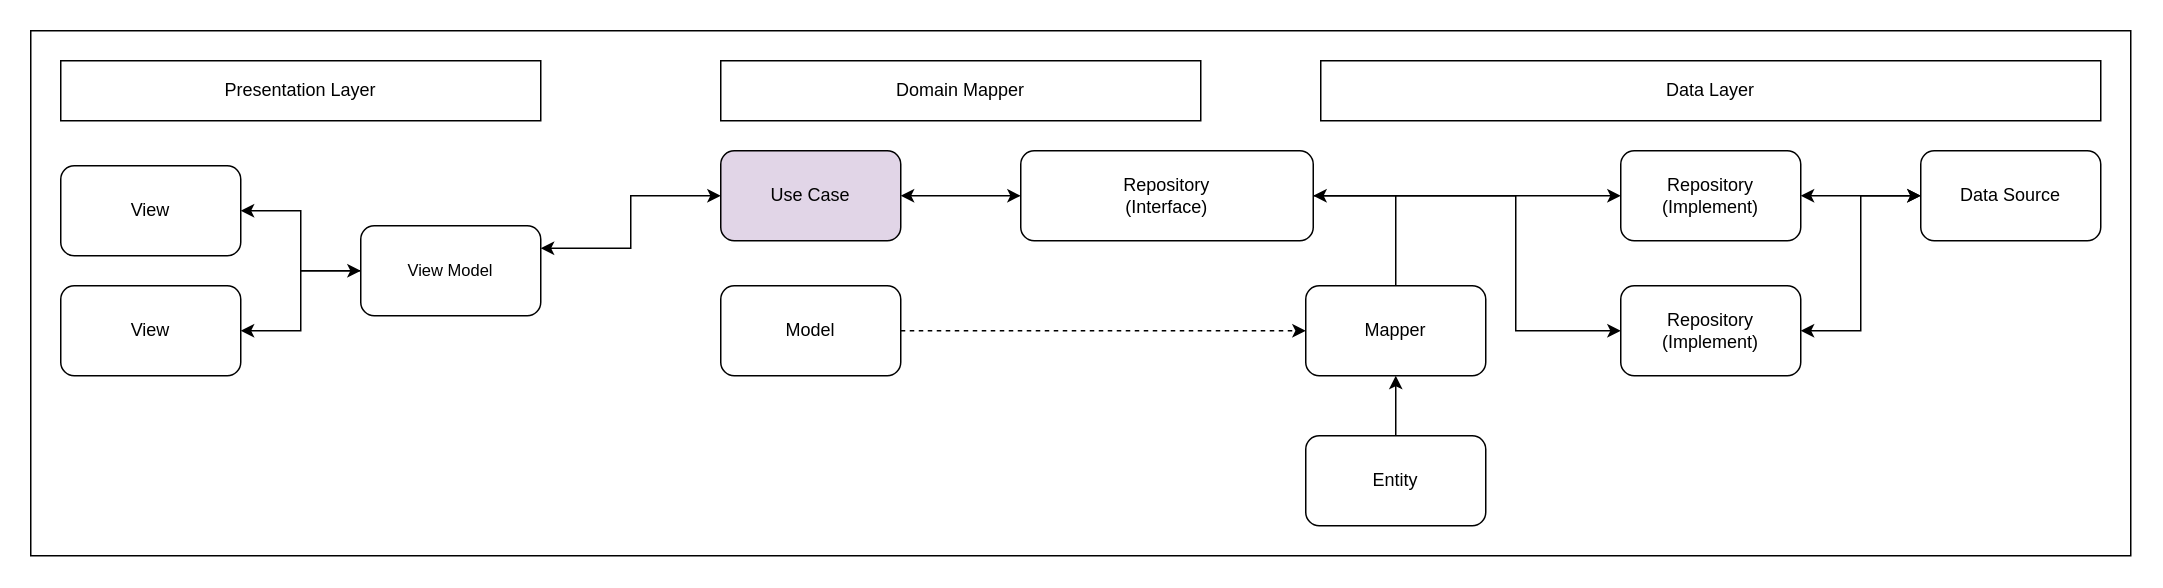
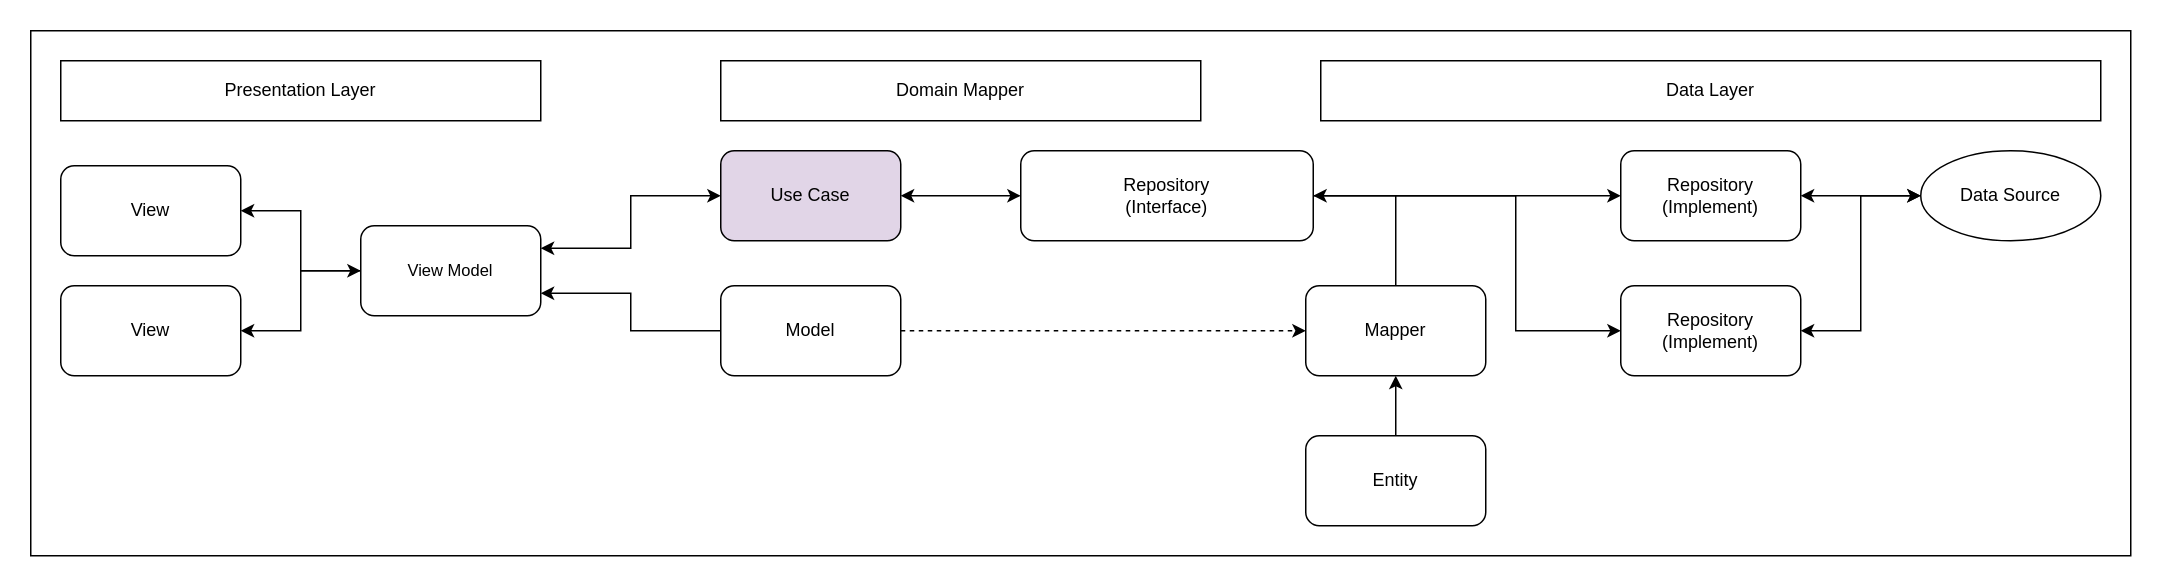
(2011, 196) -> (2011, 196)
none -> (631, 317)
